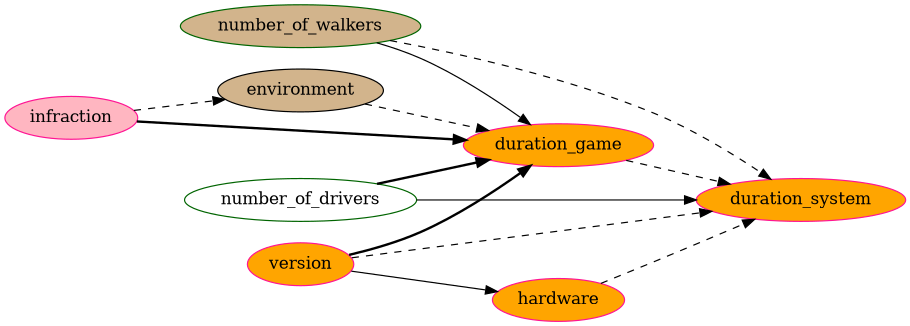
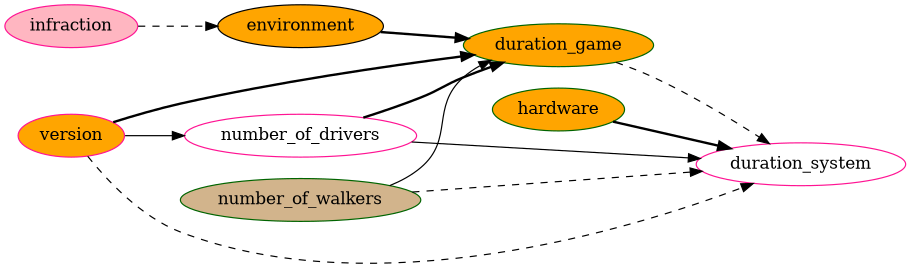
(301, 90) -> (301, 26)
(421, 116) -> (418, 35)
(295, 130) -> none
(559, 145) -> (559, 45)
(301, 200) -> (301, 136)
(801, 200) -> (801, 164)
(672, 254) -> (666, 134)
(418, 281) -> (149, 136)
(559, 300) -> (559, 110)
